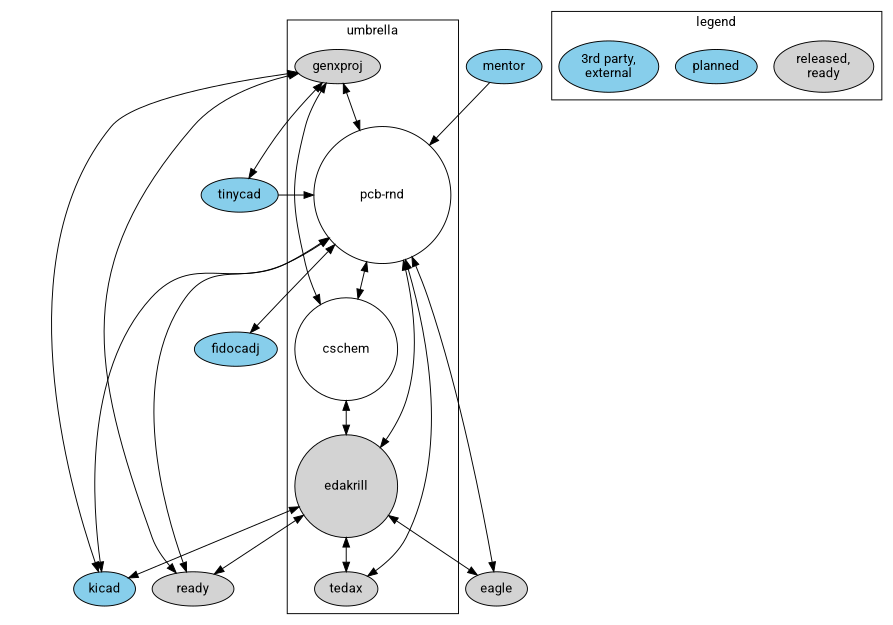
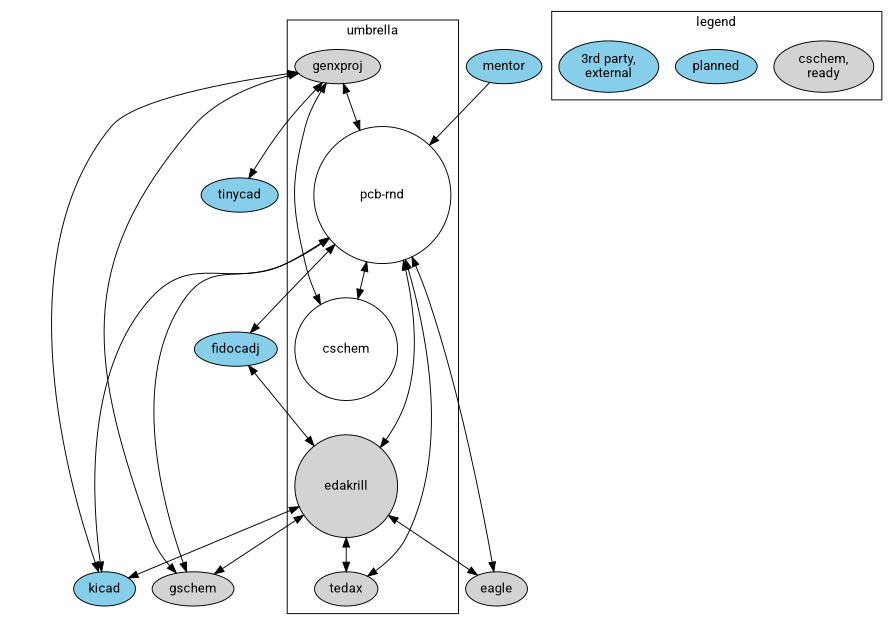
(824, 67) -> (824, 67)
(291, 195) -> none
(346, 418) -> (281, 406)
(193, 589) -> (193, 589)
